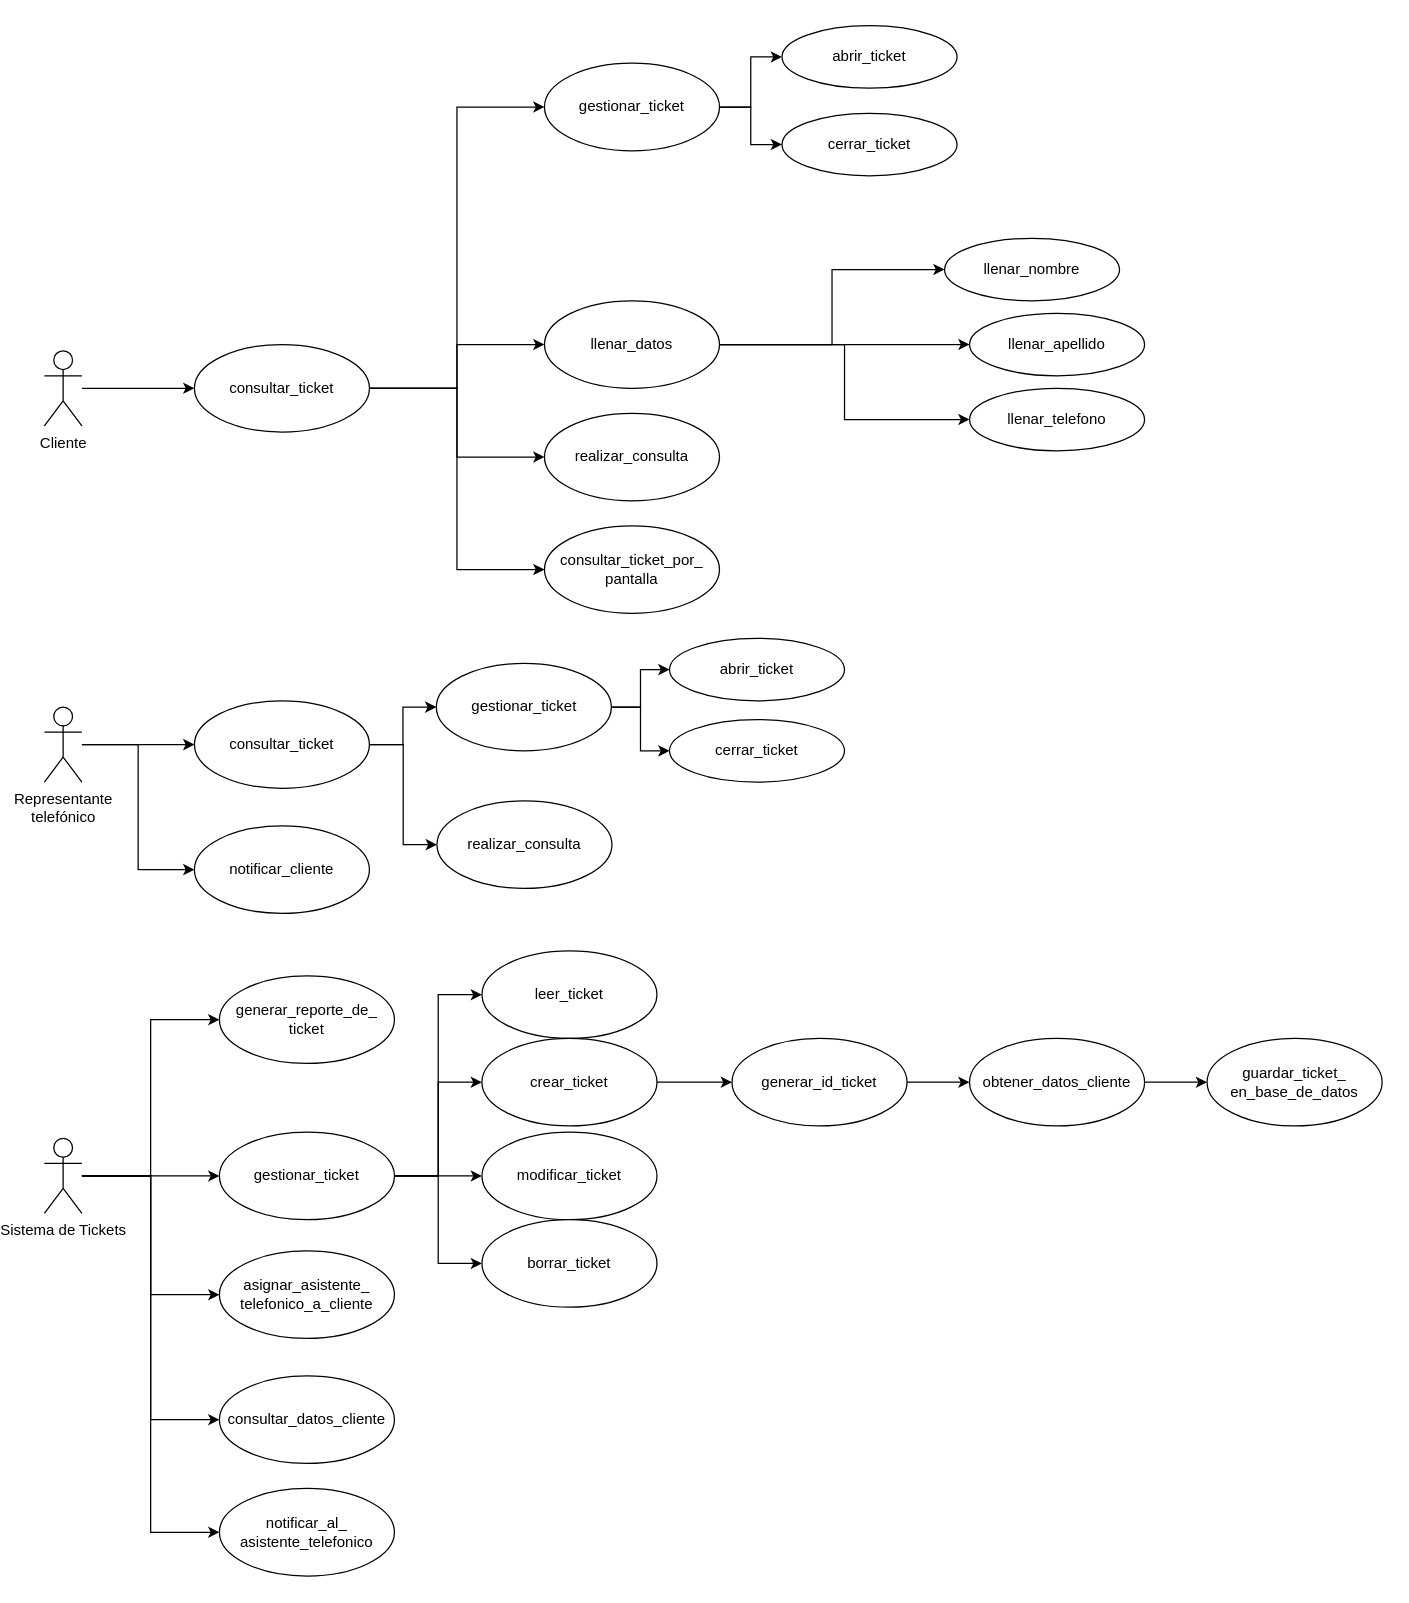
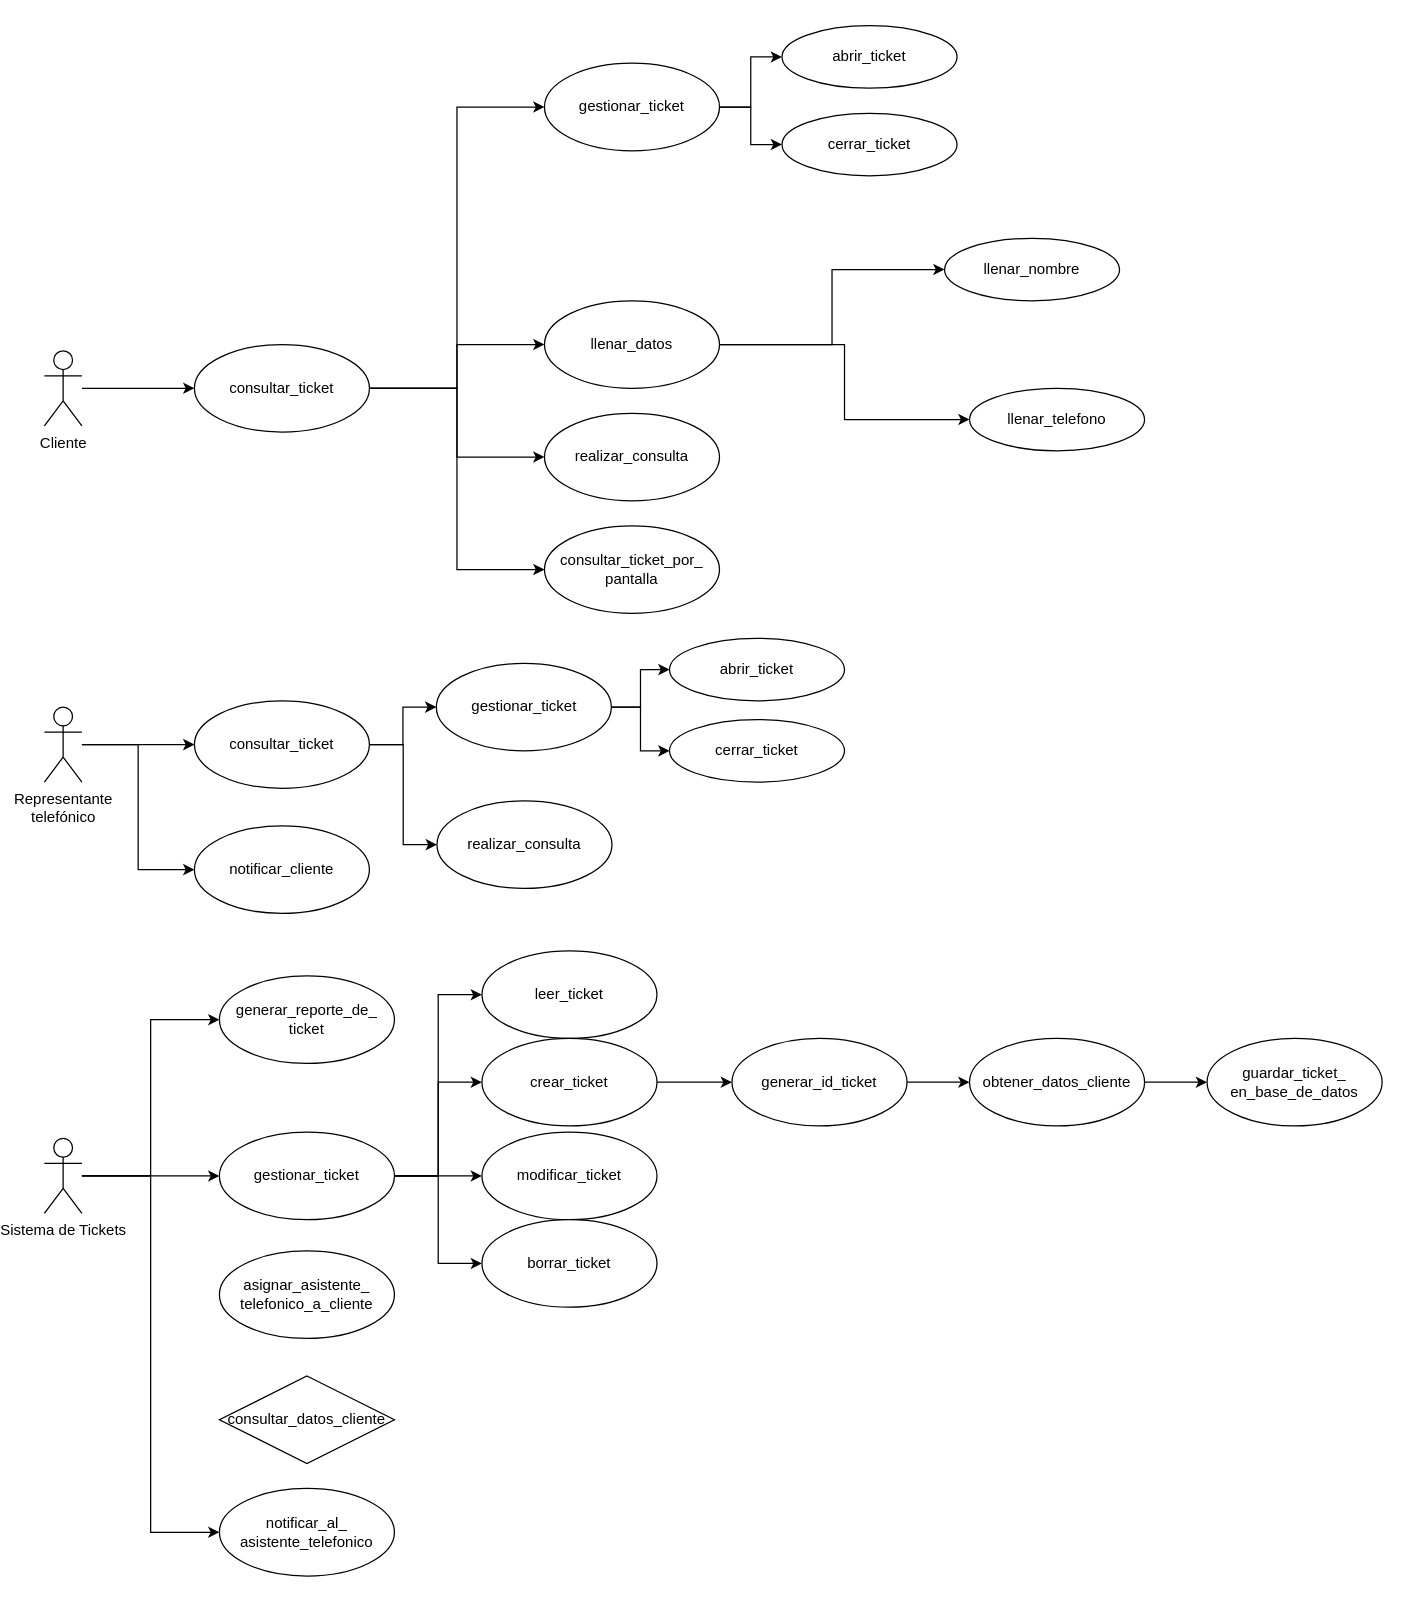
(904, 344) -> none
(1057, 344) -> none
(182, 1294) -> none
(182, 1419) -> none
(307, 1419) -> (307, 1419)
